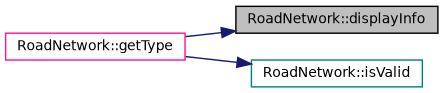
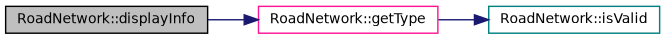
(204, 35) -> (226, 20)
